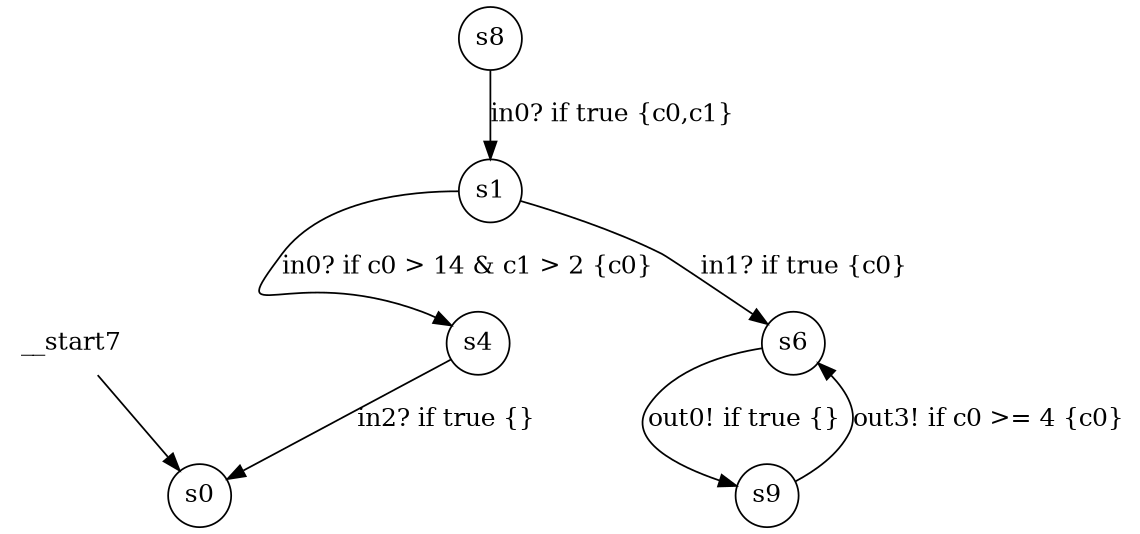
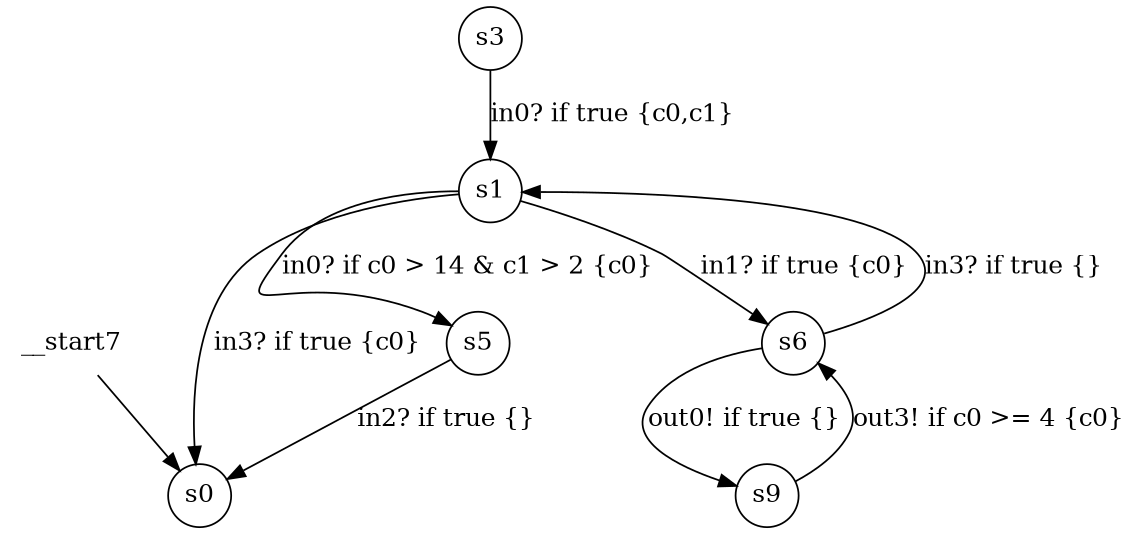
(490, 39) -> (490, 39)
none -> (805, 210)
none -> (258, 254)
(478, 343) -> (478, 343)
